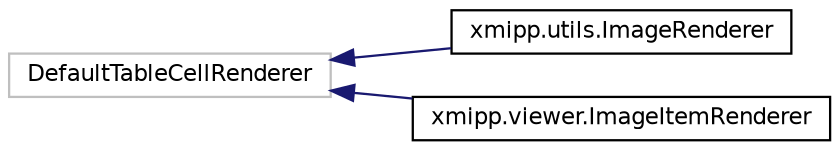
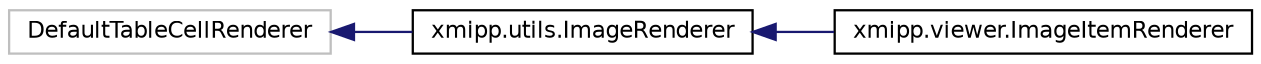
(383, 96) -> (805, 32)
